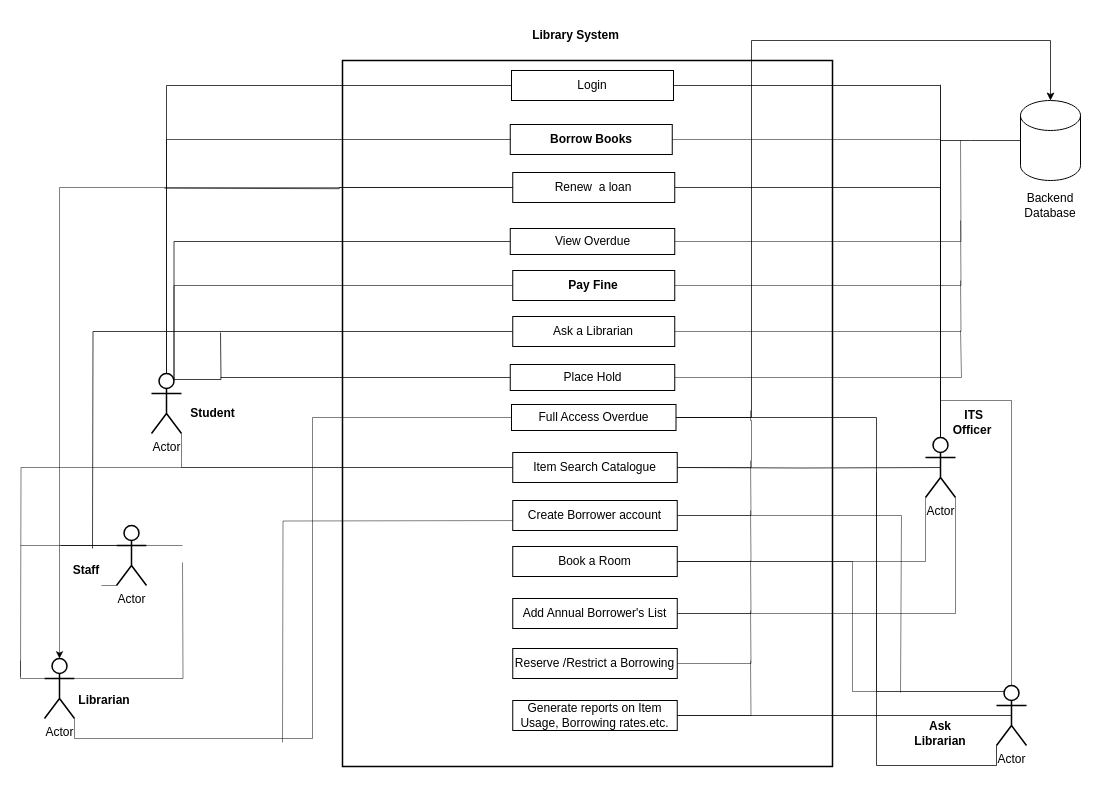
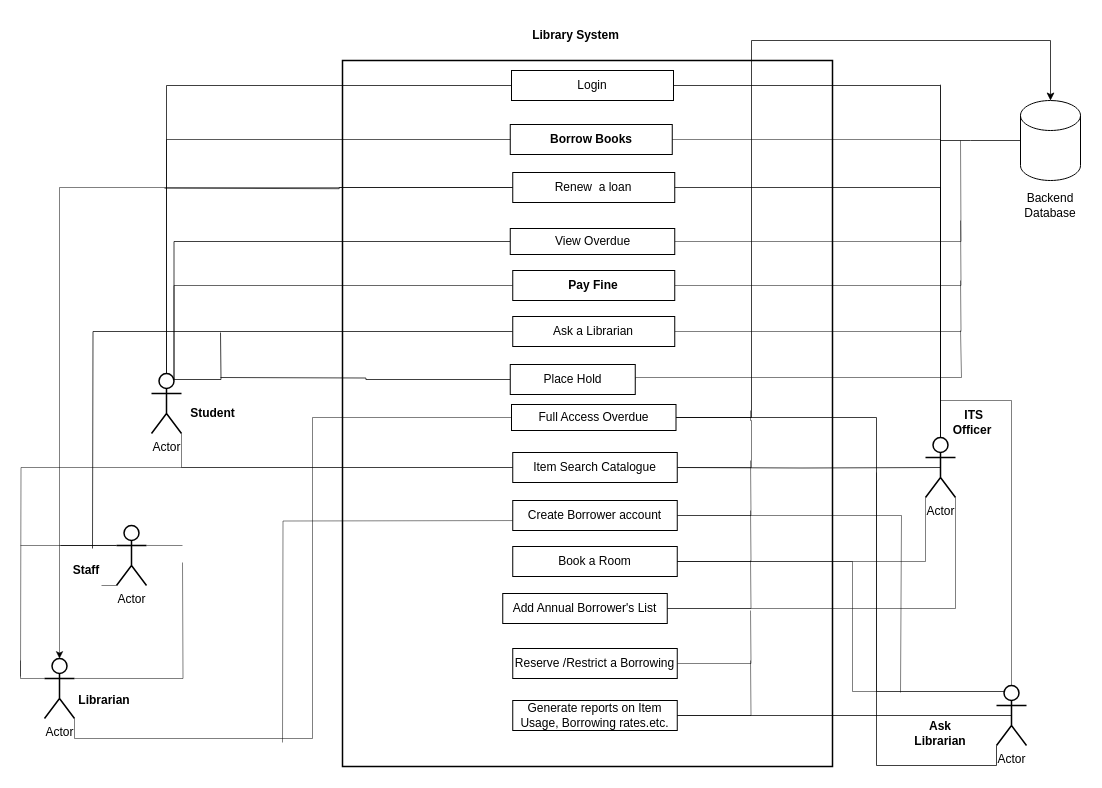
(593, 378) -> (573, 380)
(595, 614) -> (585, 609)
